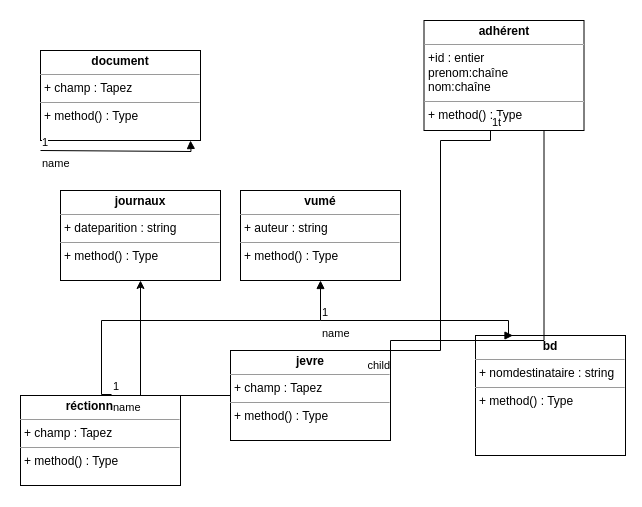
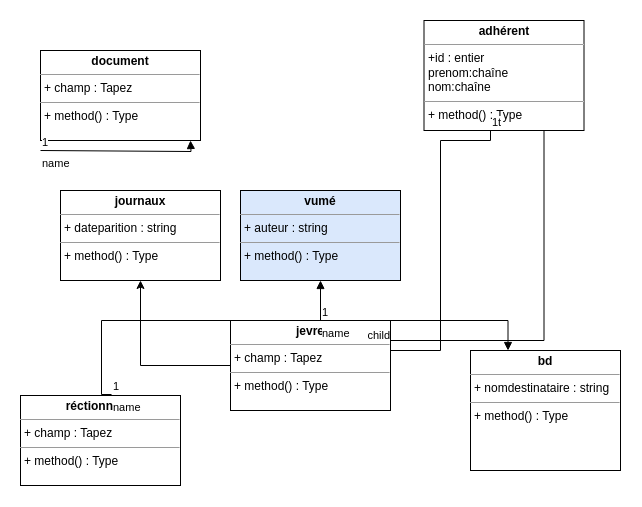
(321, 236) -> (321, 236)
(311, 396) -> (311, 366)
(551, 396) -> (546, 411)
